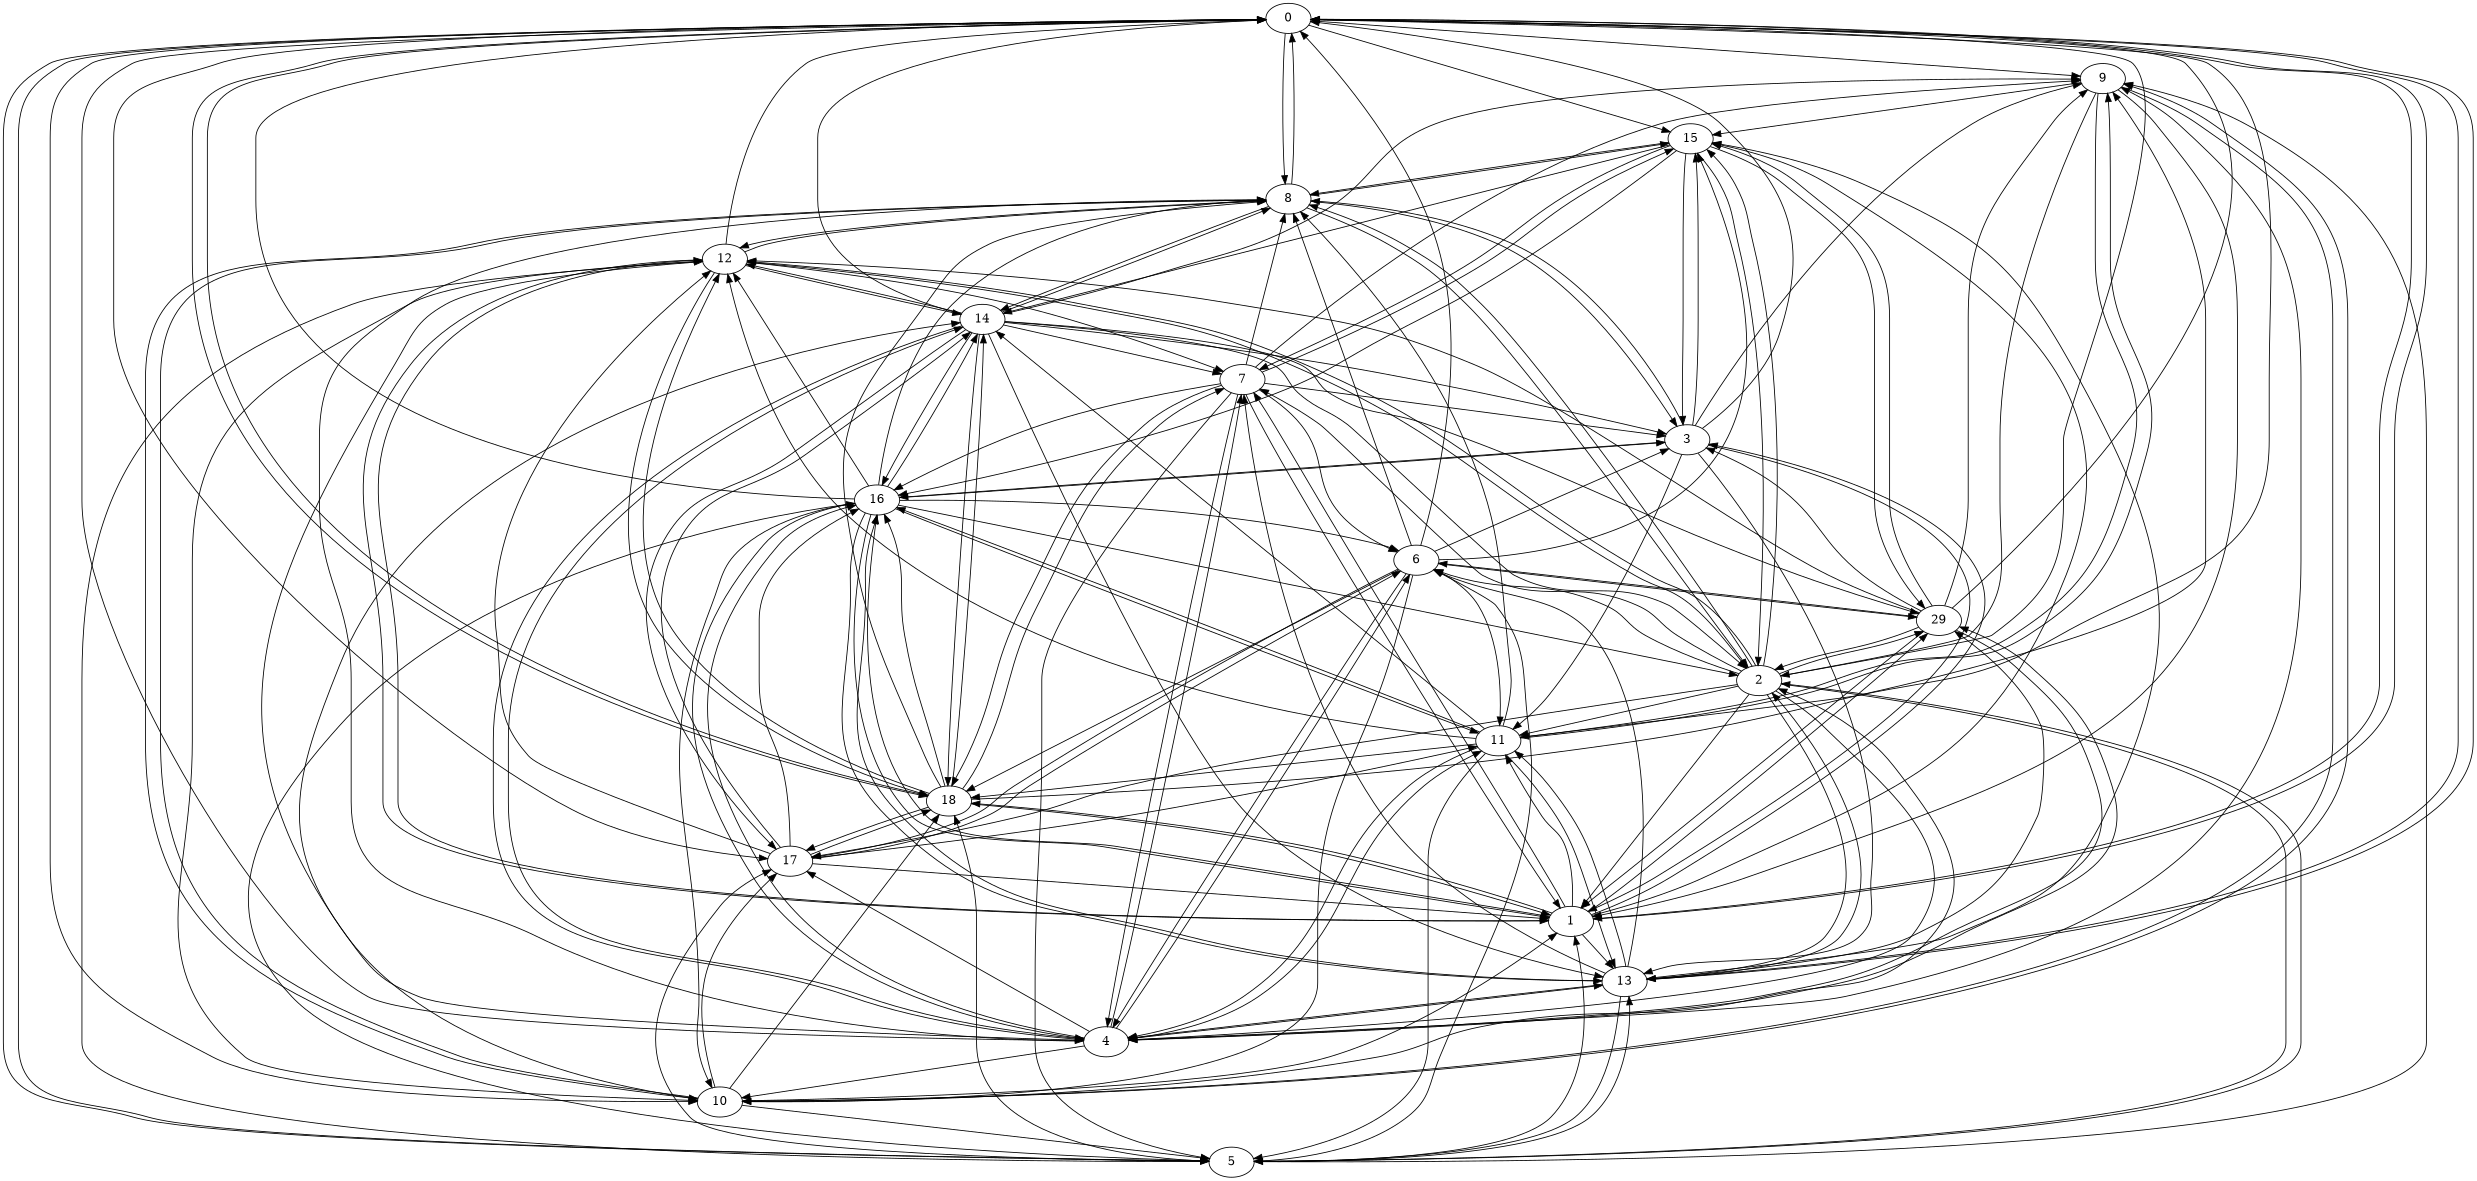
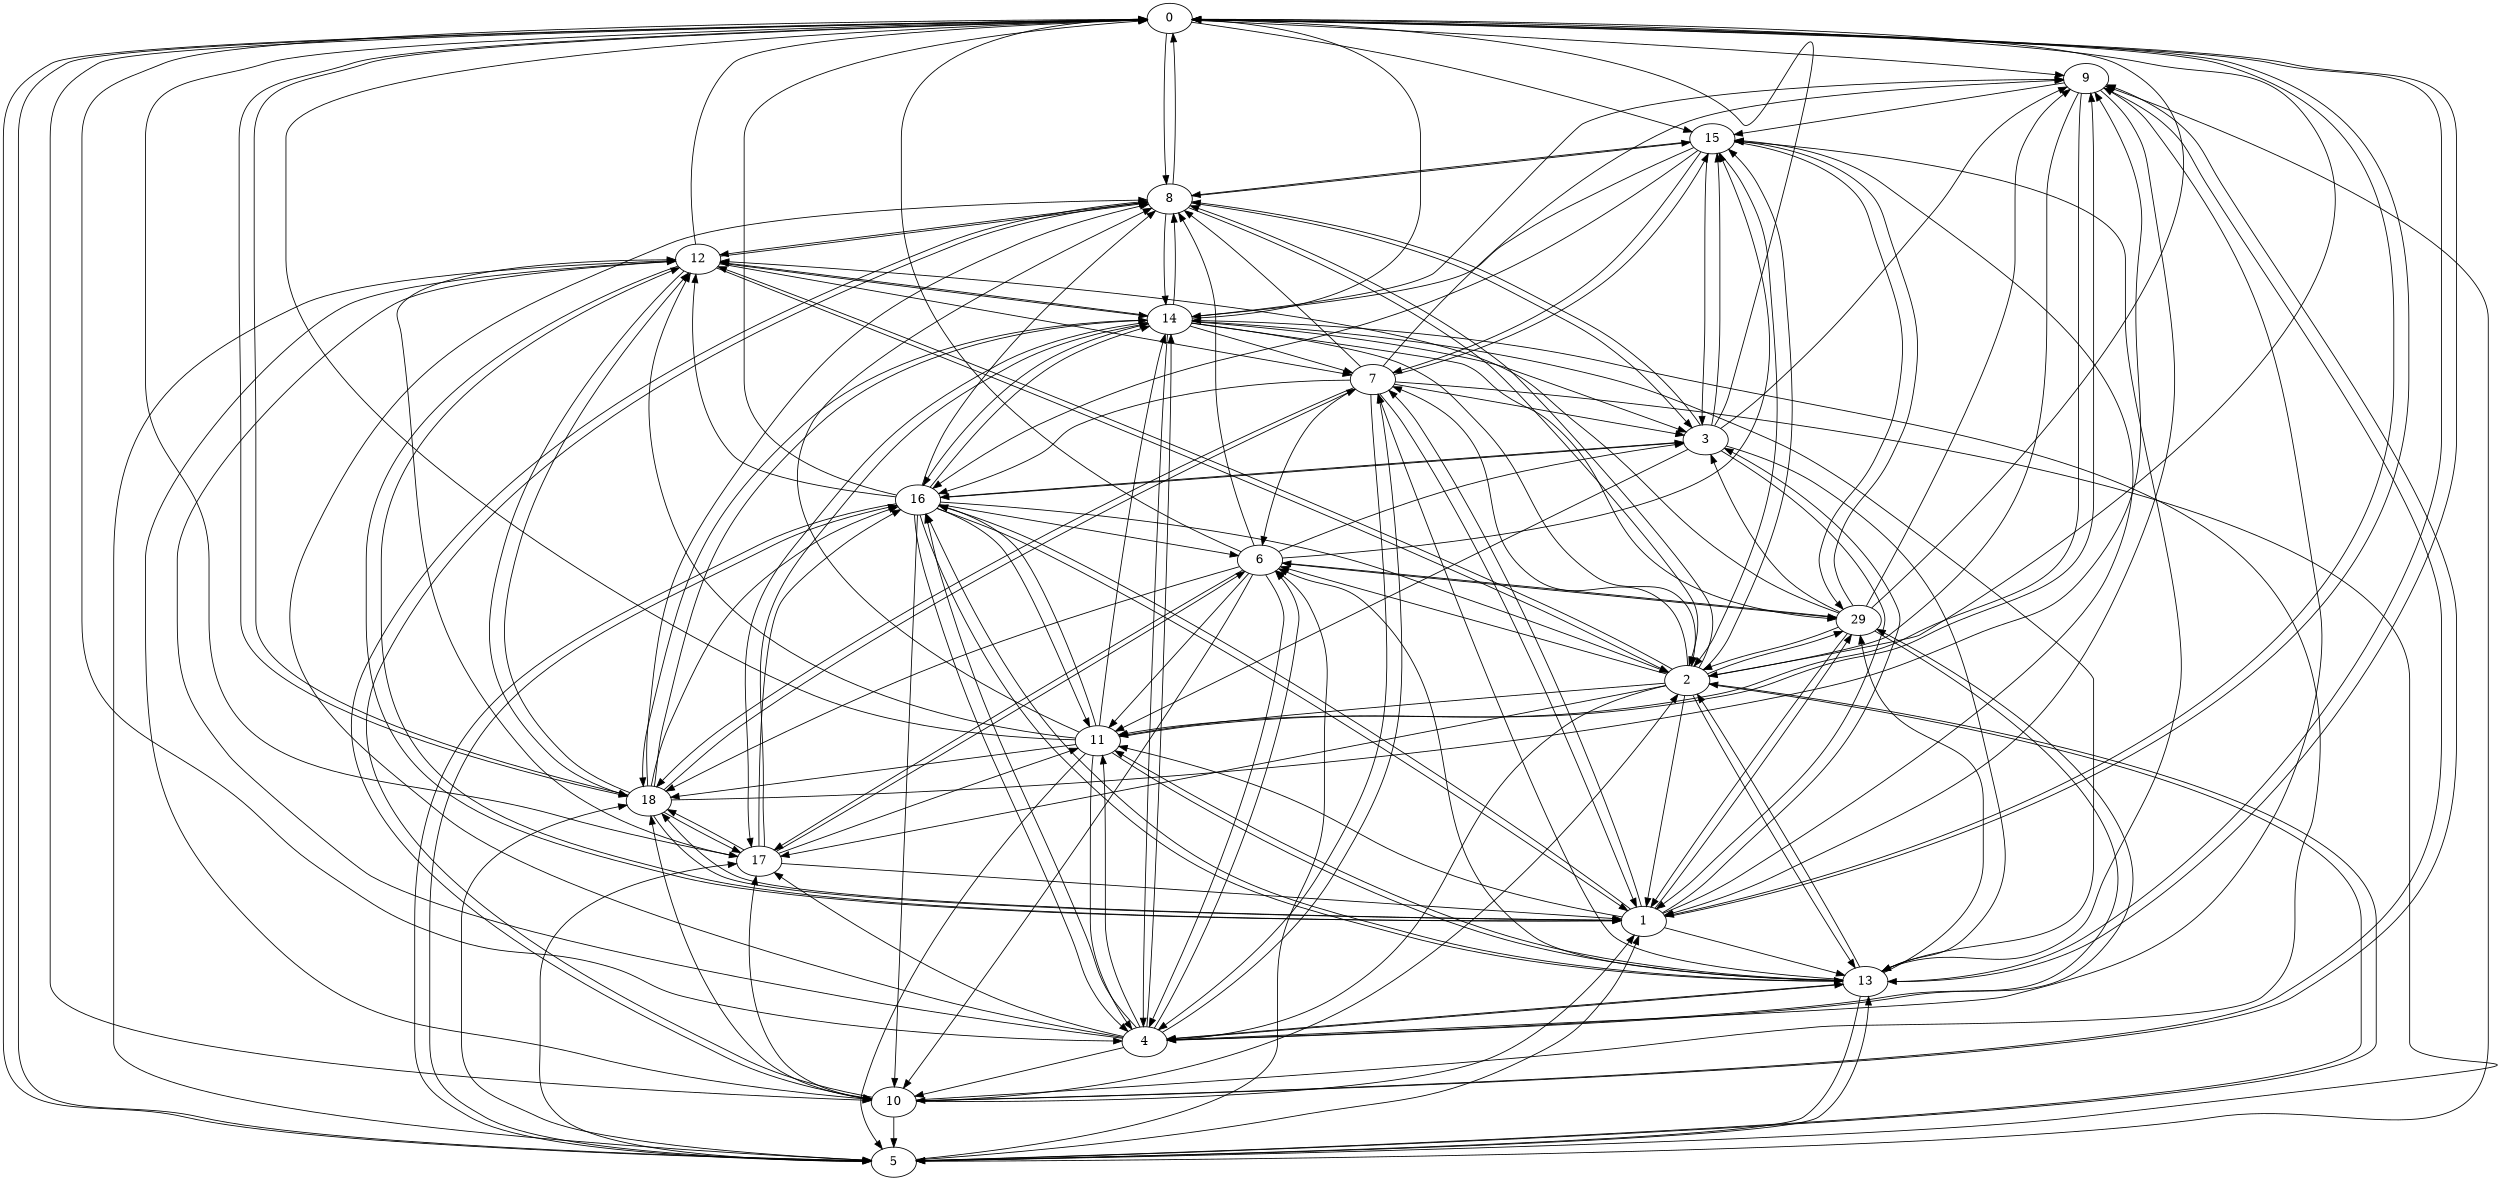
none -> (418, 884)
